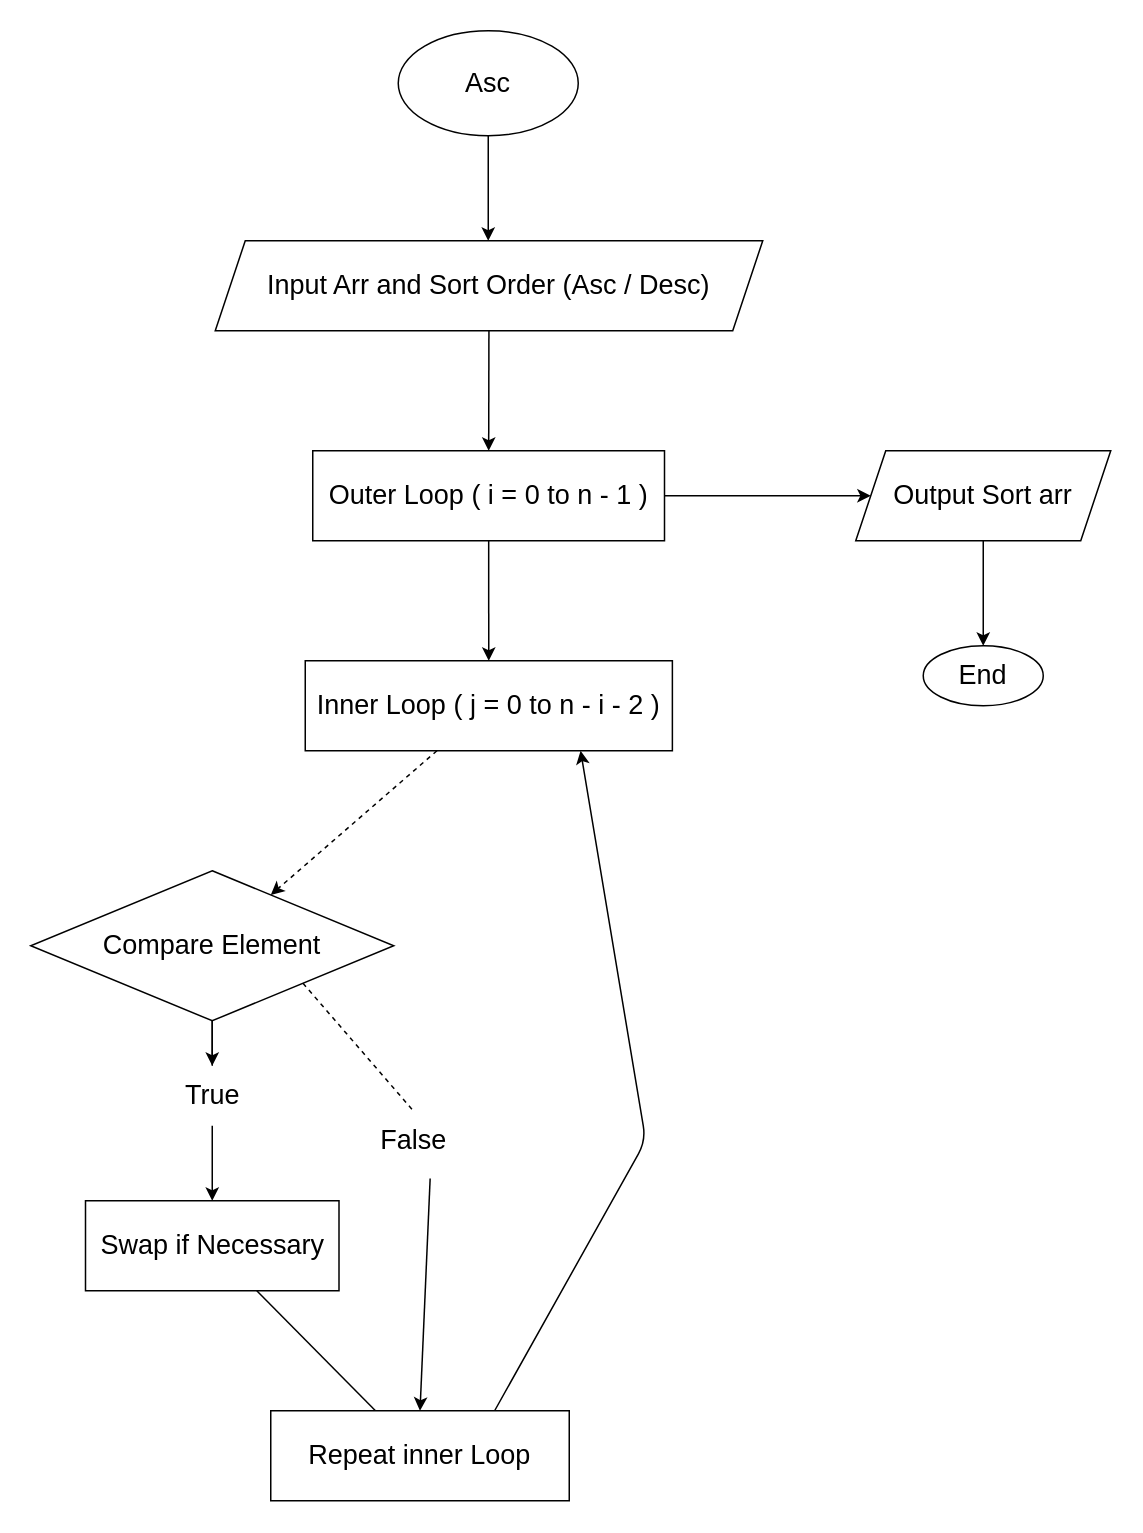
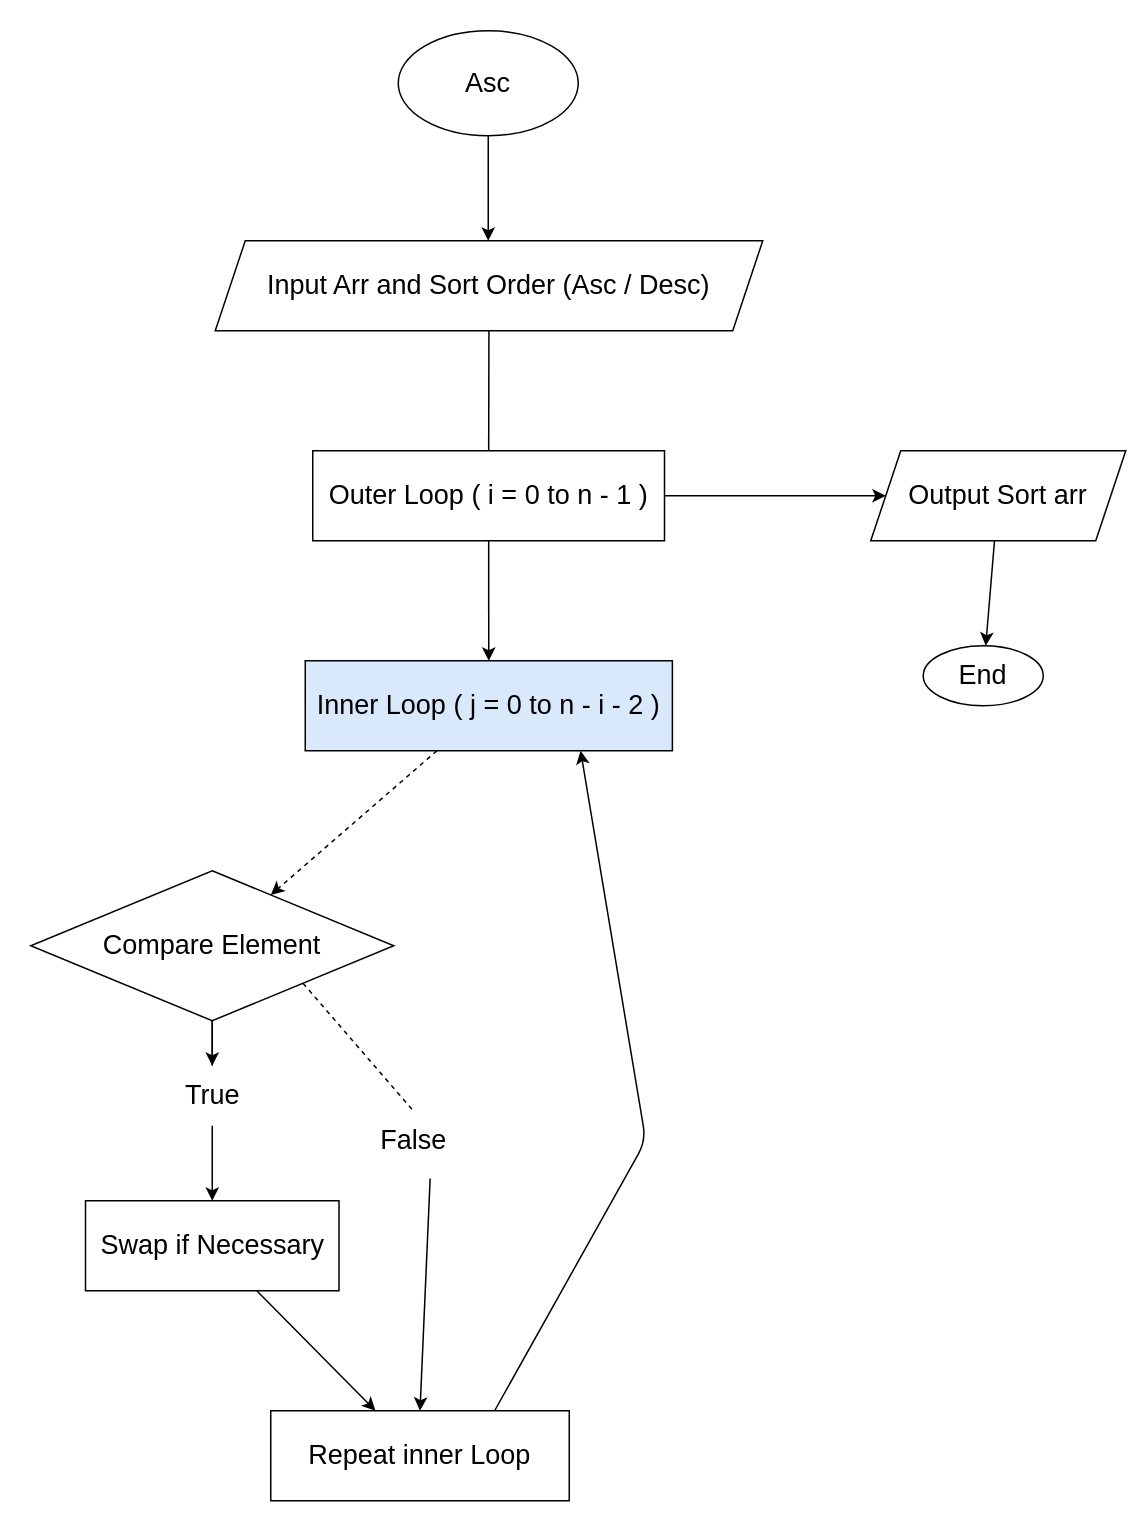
(489, 439) -> (489, 443)
(983, 496) -> (998, 496)
(489, 706) -> (489, 706)
(371, 1406) -> (367, 1403)
